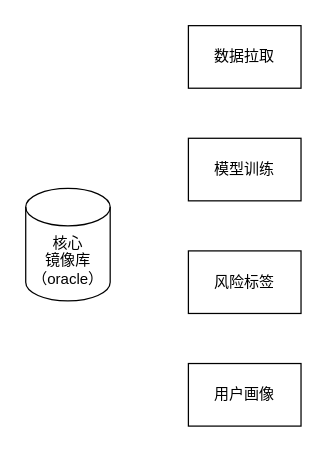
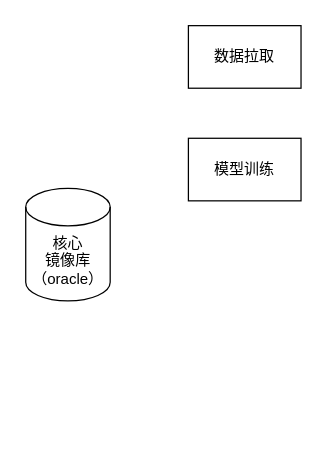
(244, 282) -> none
(244, 394) -> none
